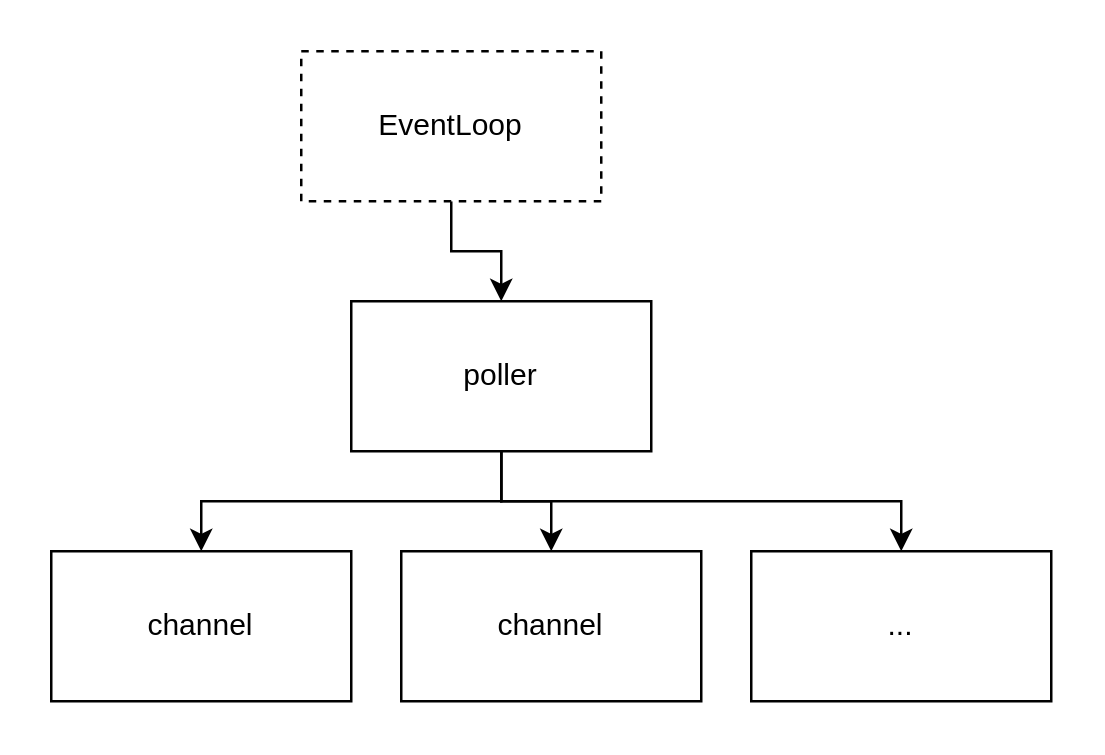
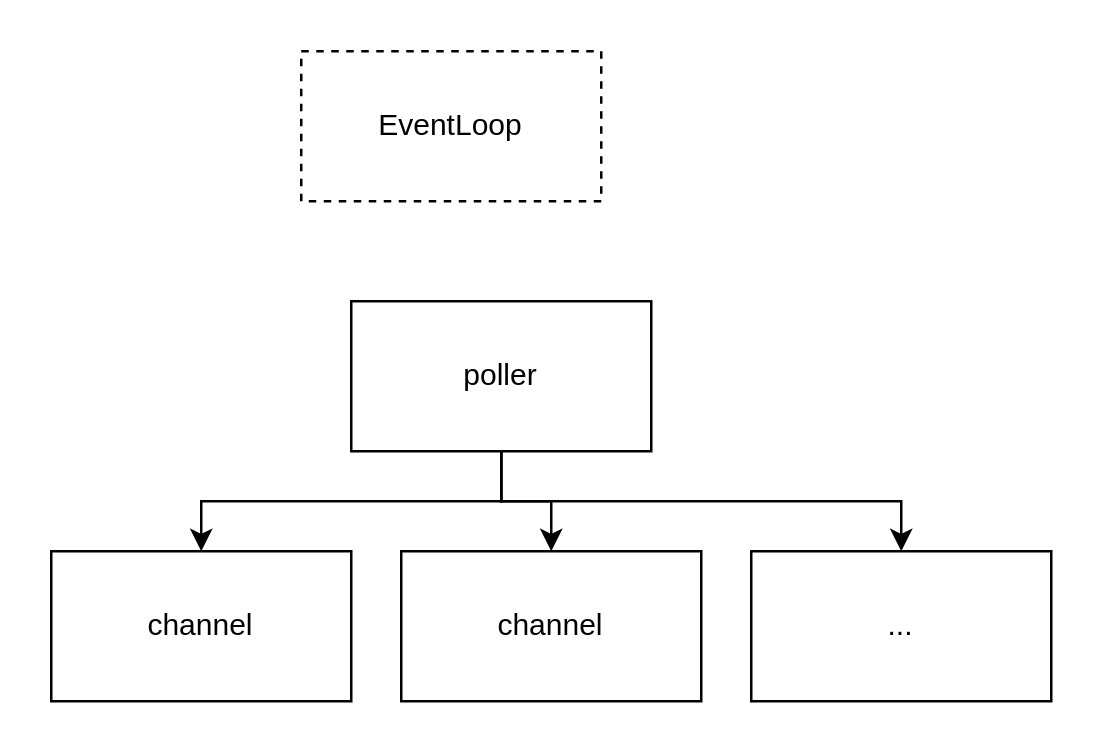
(468, 251) -> none
